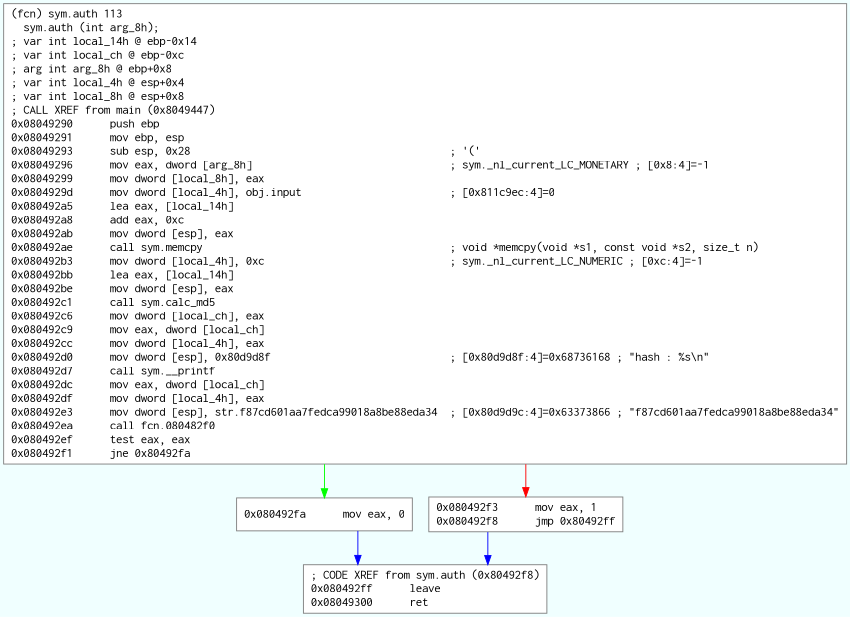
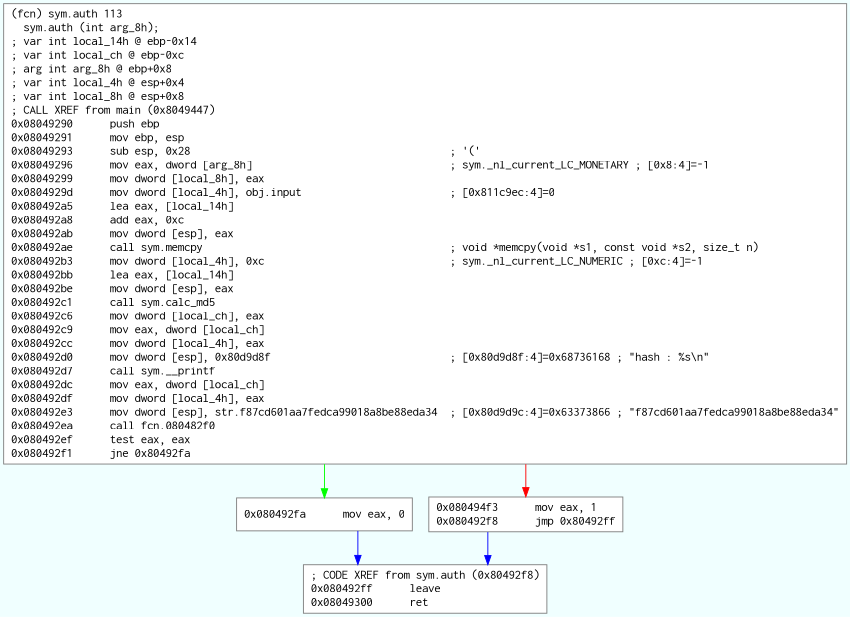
(526, 514) -> (526, 514)
